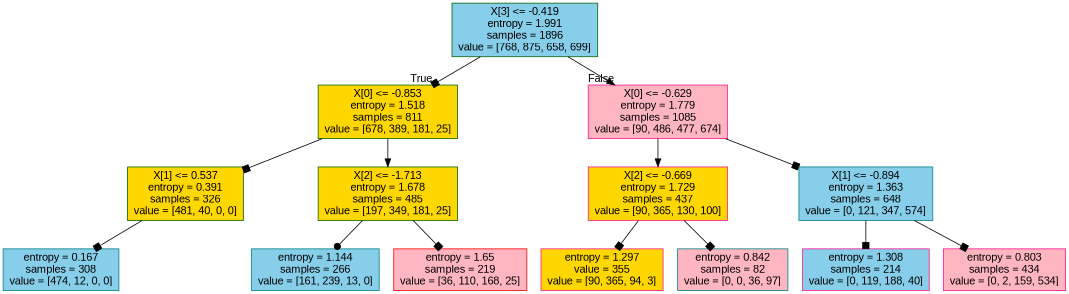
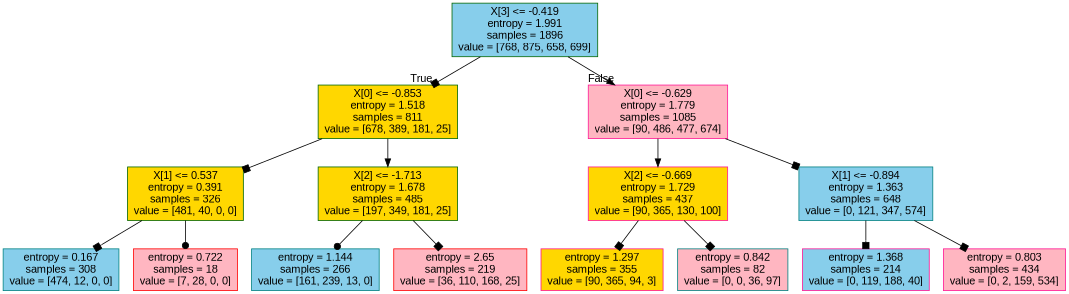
none -> (185, 270)
(460, 270) -> (460, 270)
(602, 270) -> (602, 270)
(866, 270) -> (866, 270)
